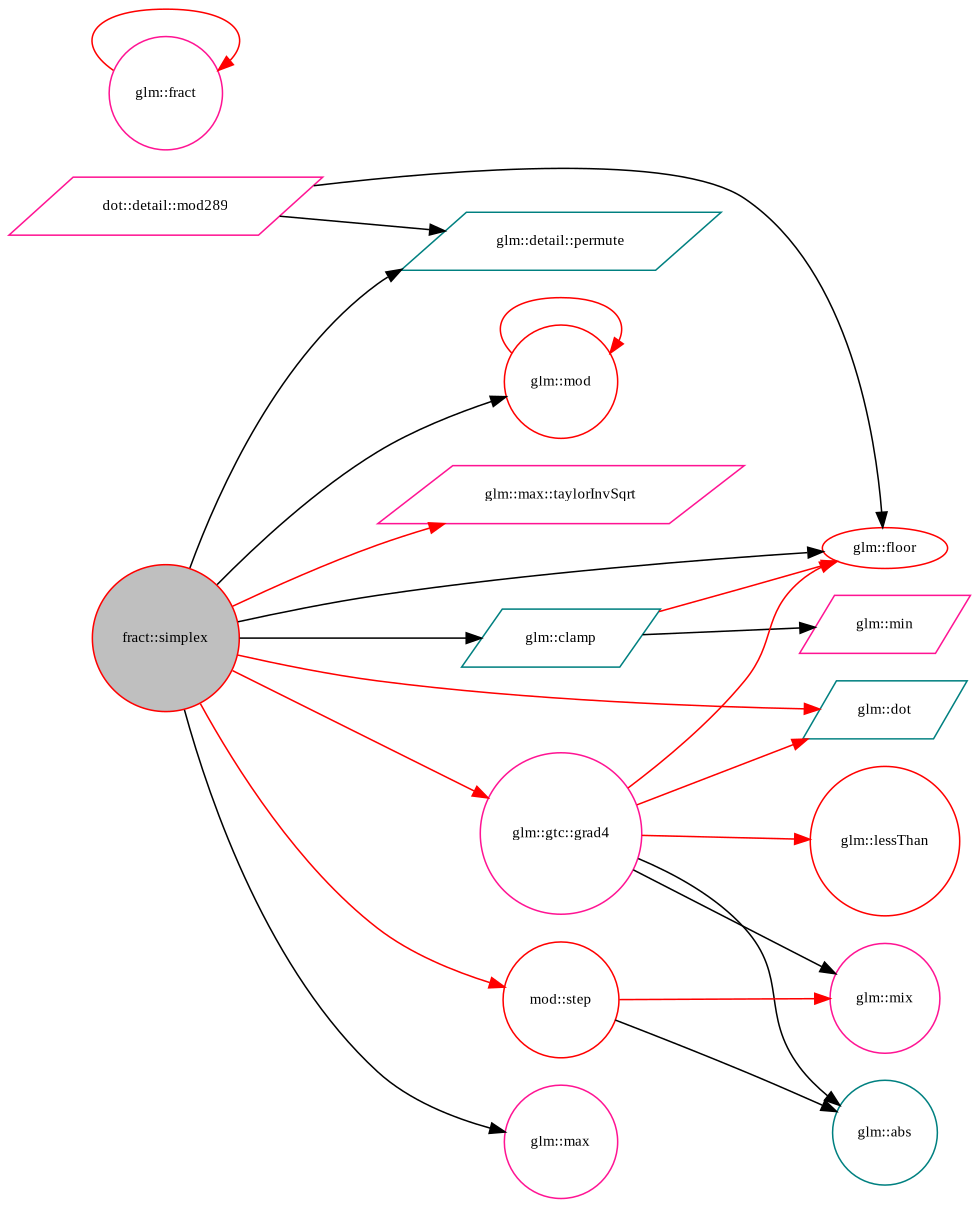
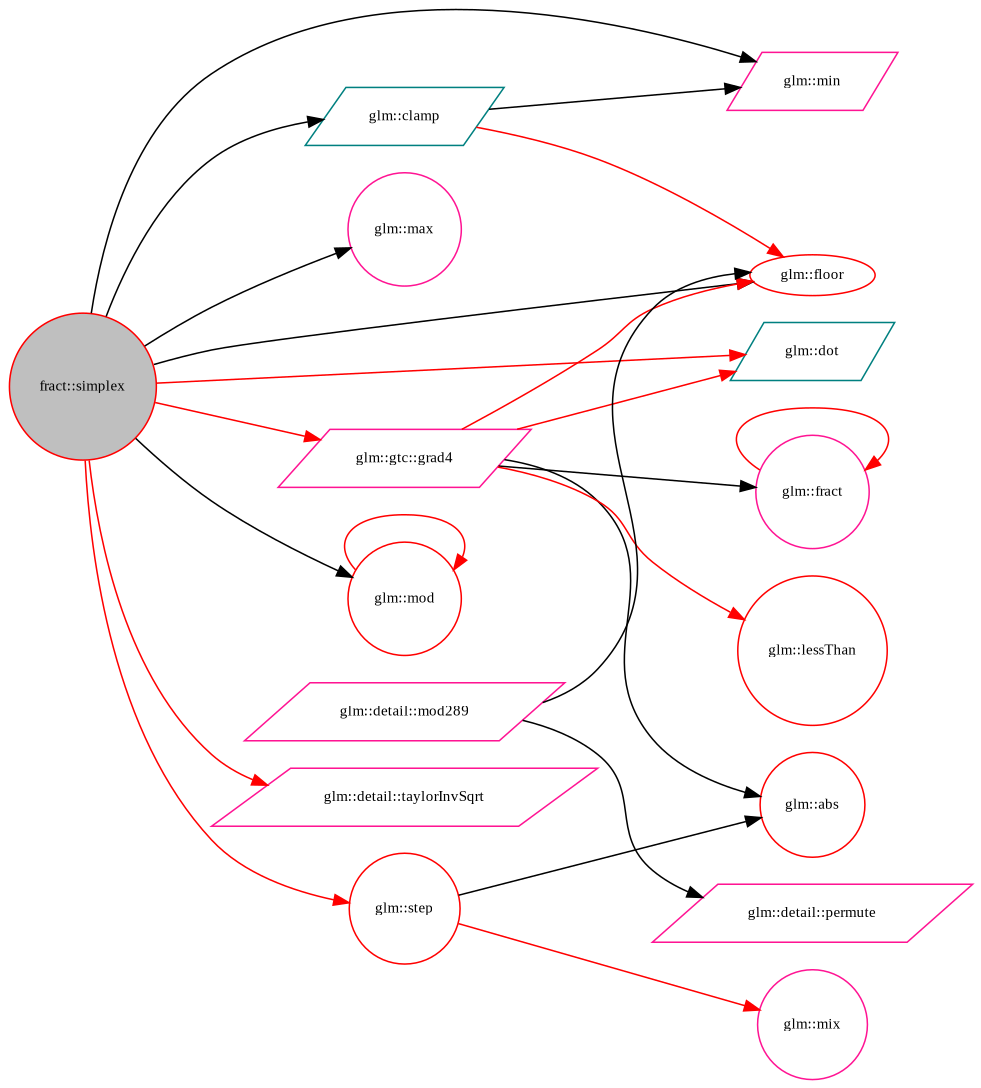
(166, 206) -> (405, 712)
(561, 241) -> (813, 913)
(268, 408) -> (336, 23)
(561, 495) -> (405, 797)
(561, 834) -> (405, 458)
(709, 909) -> (607, 475)
(561, 1000) -> (405, 909)
(885, 1133) -> (813, 805)
